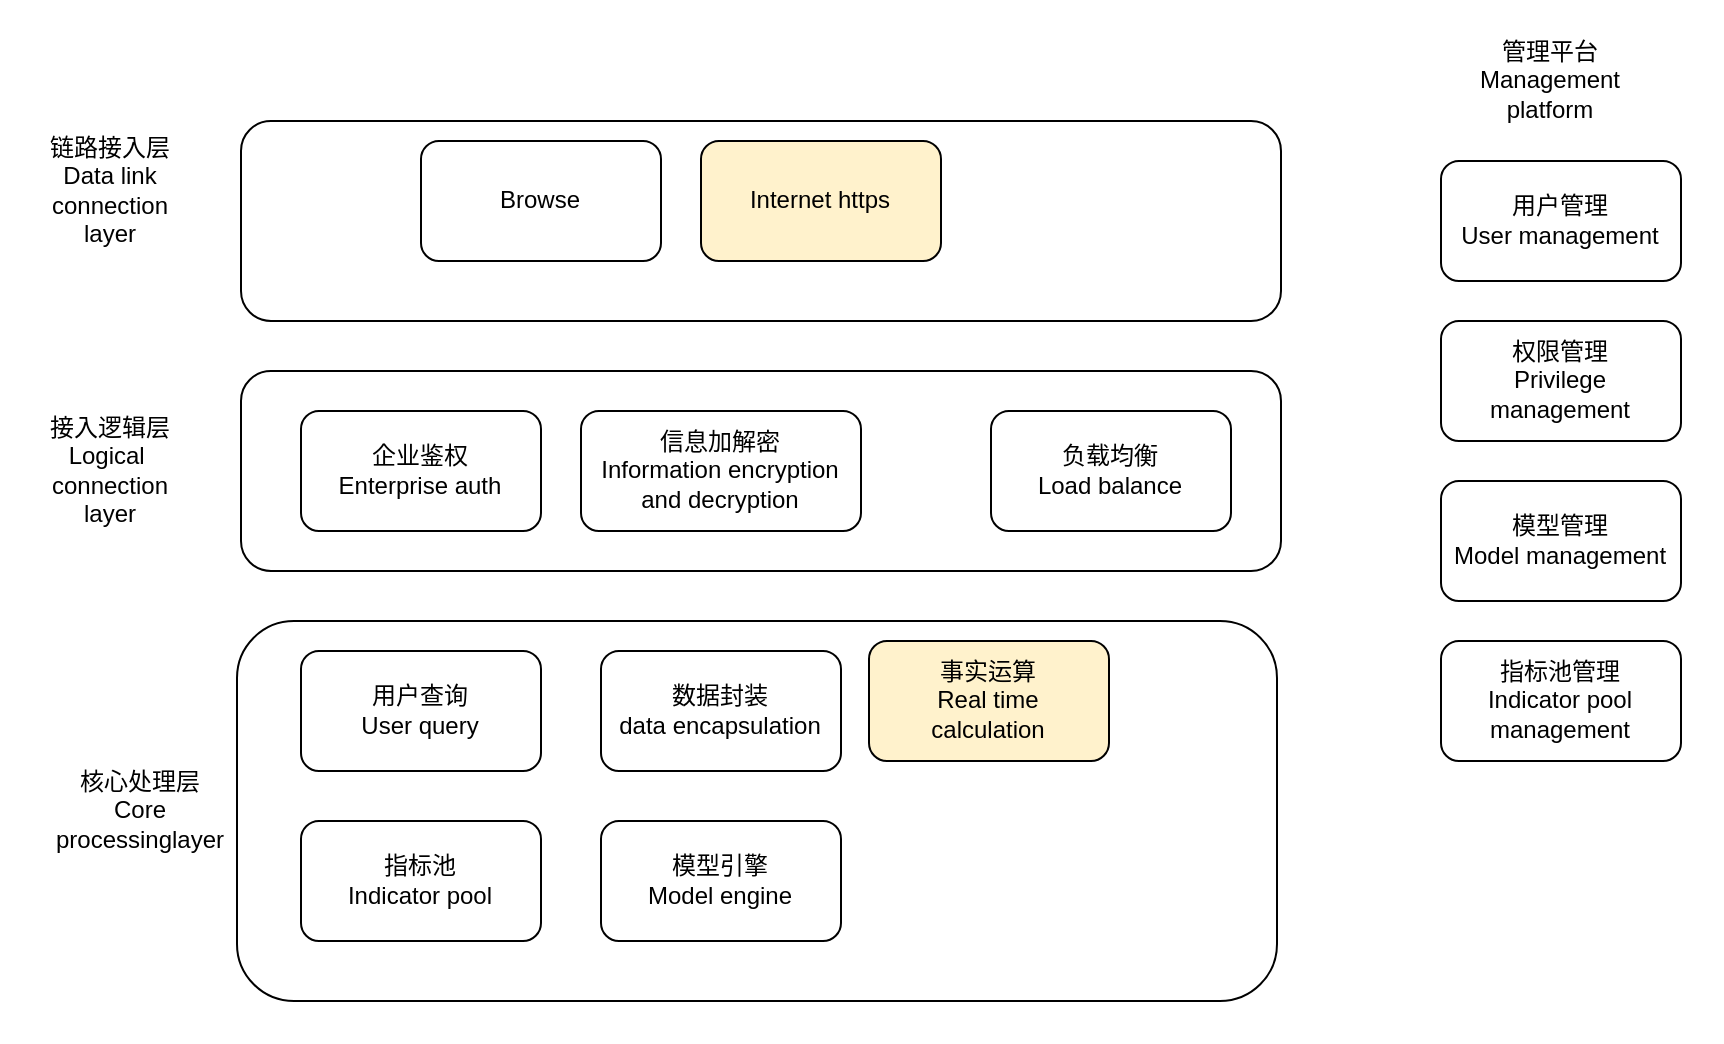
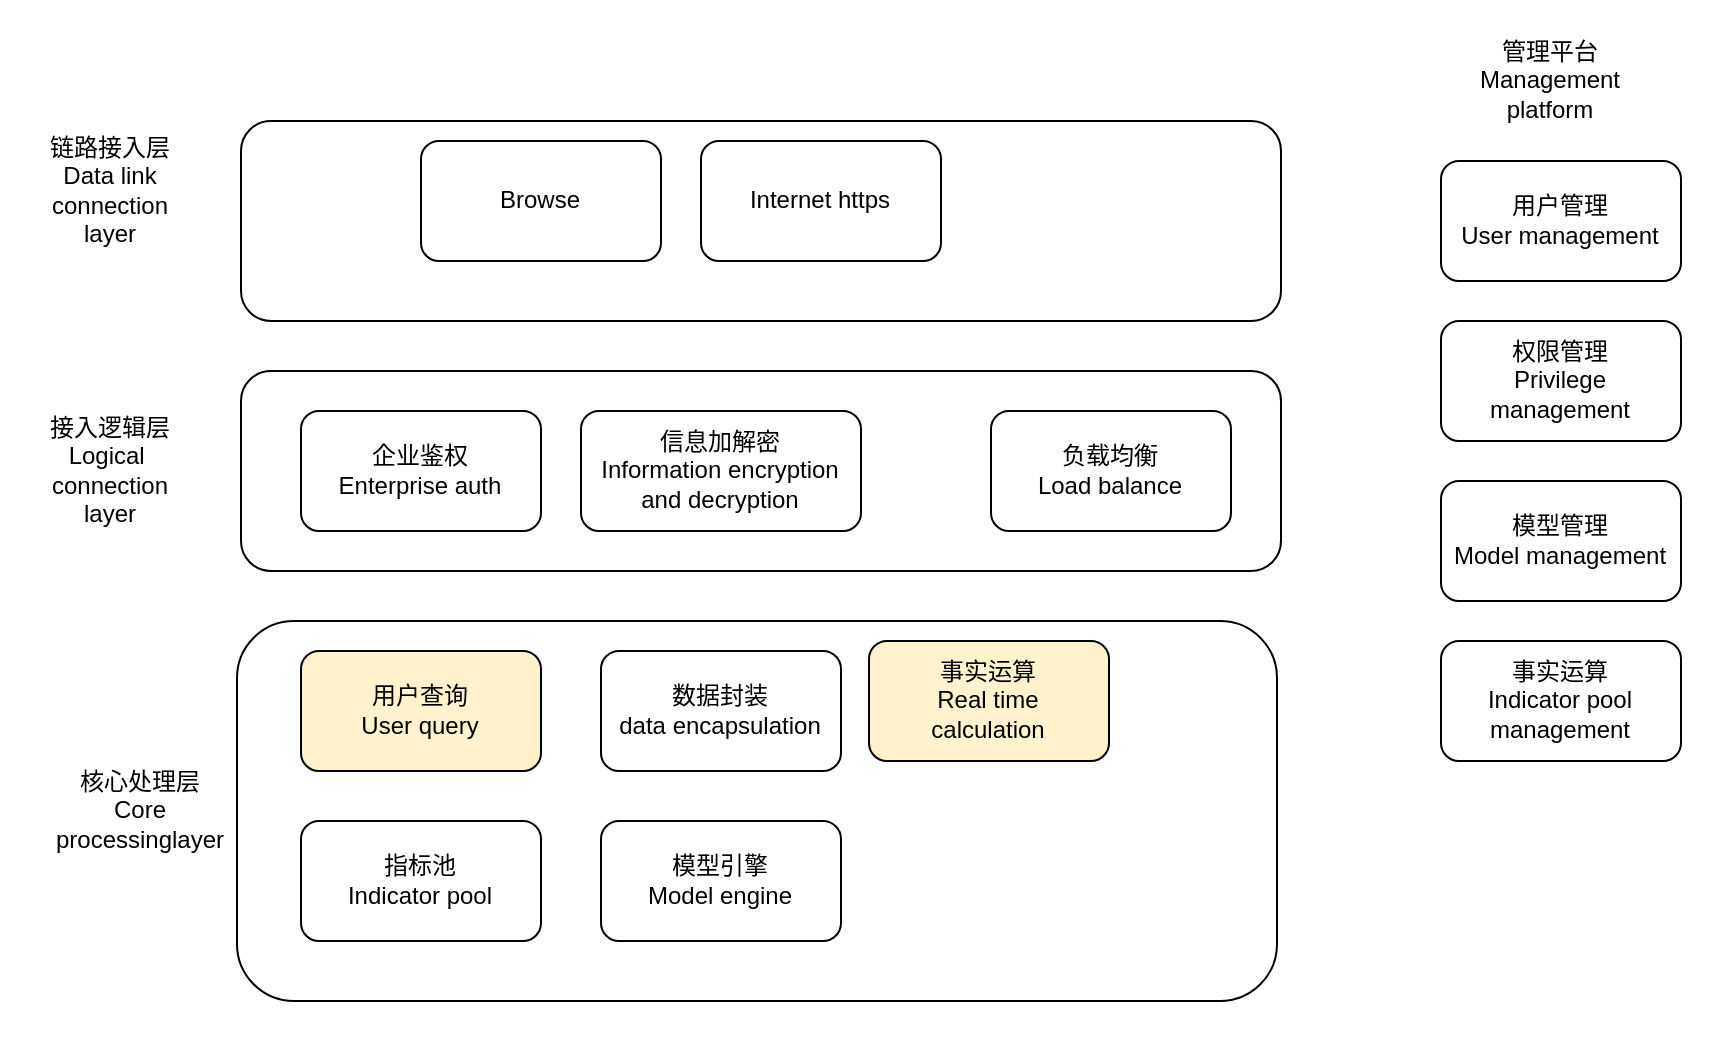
(821, 201) -> (821, 201)
(1561, 701) -> (1561, 701)
(421, 711) -> (421, 711)
